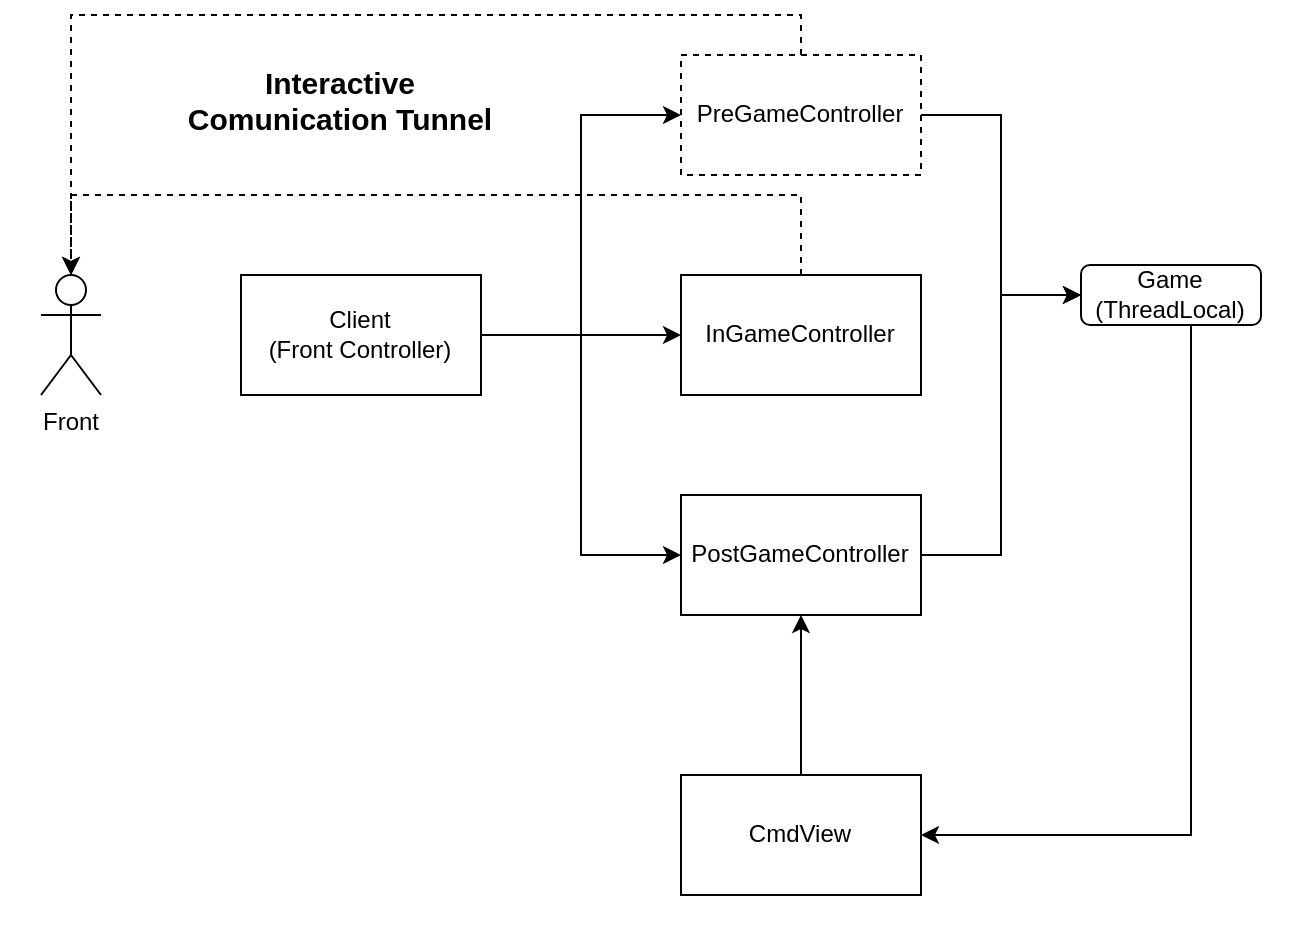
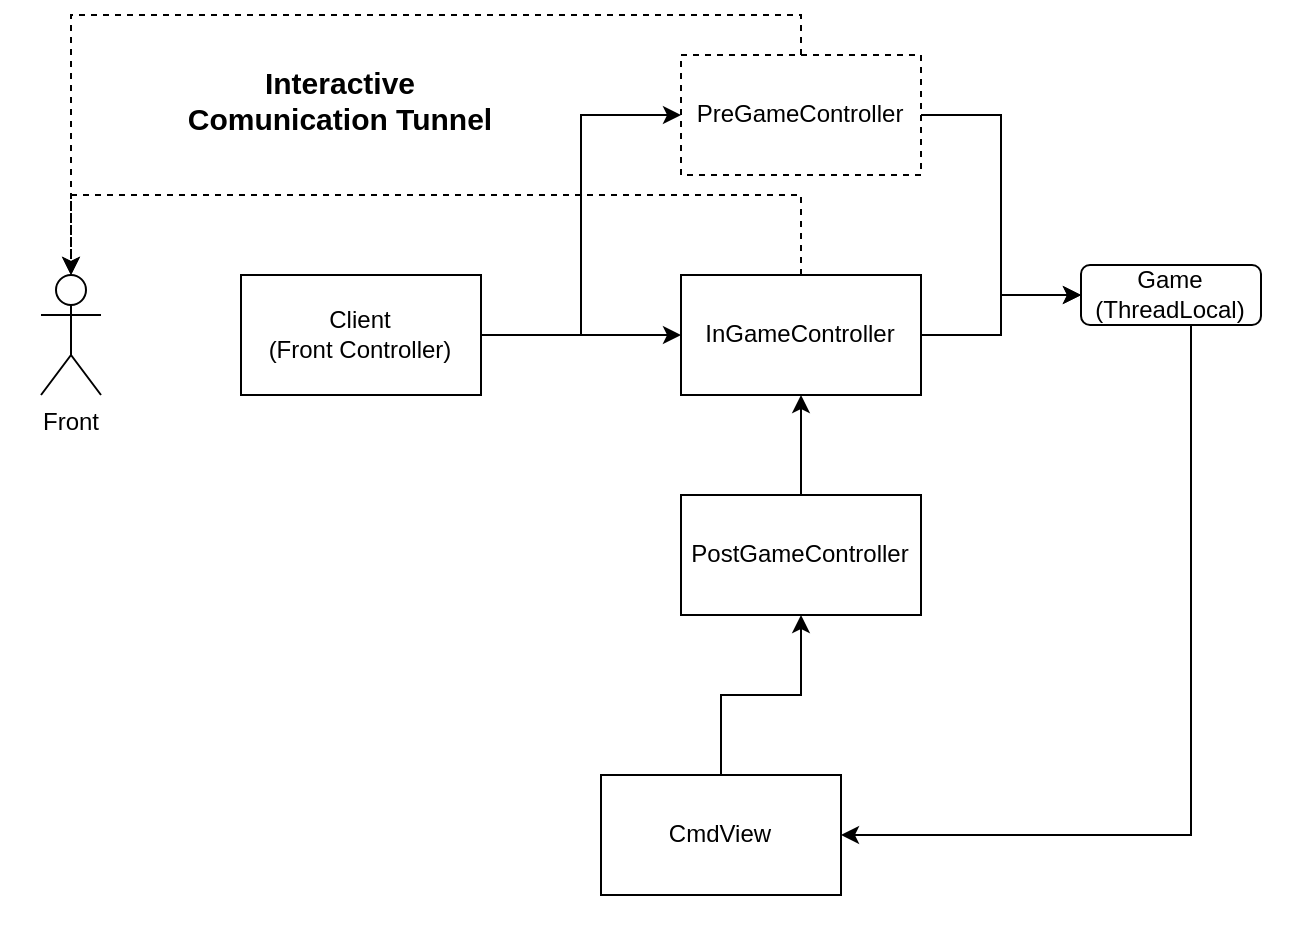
none -> (959, 335)
(1001, 487) -> (801, 452)
(581, 490) -> none
(801, 835) -> (721, 835)
